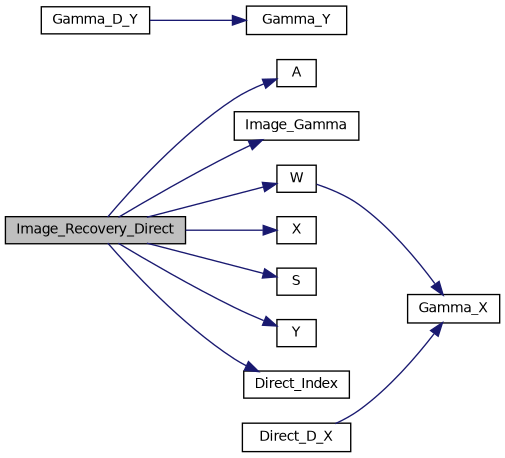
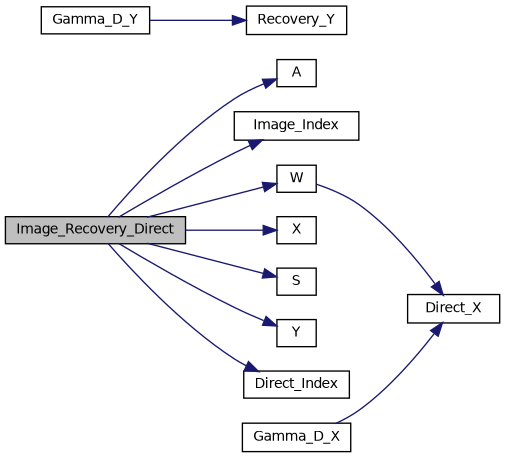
(297, 20) -> (297, 20)
(297, 126) -> (297, 126)
(454, 309) -> (454, 309)
(297, 437) -> (297, 437)
